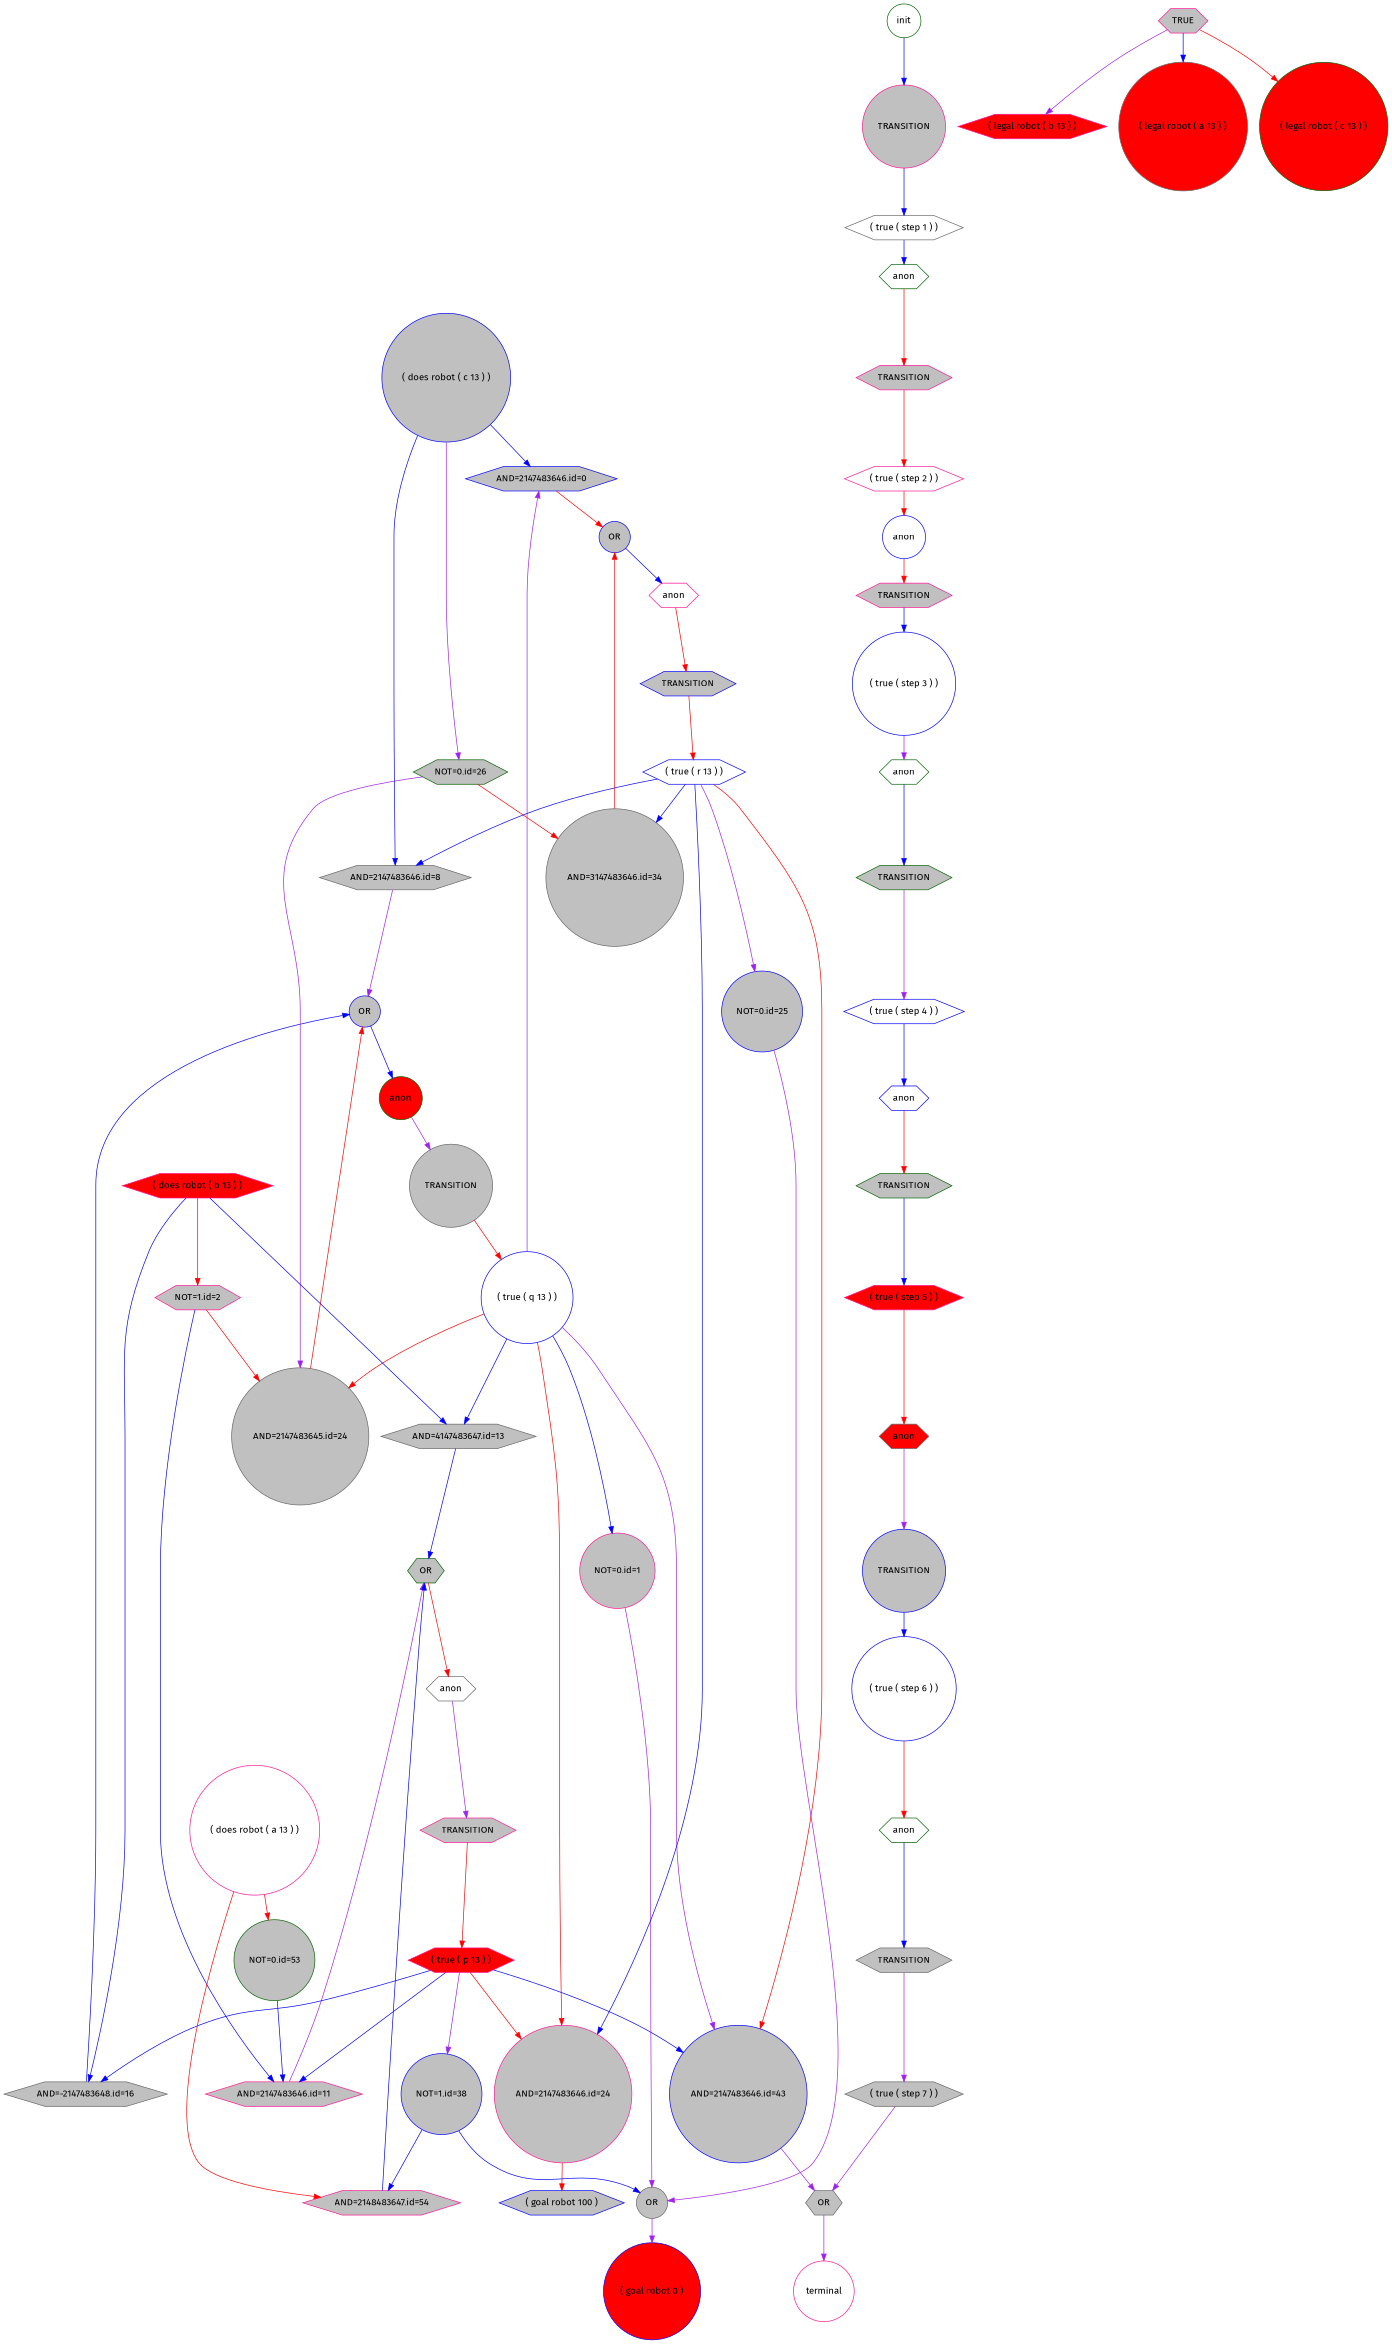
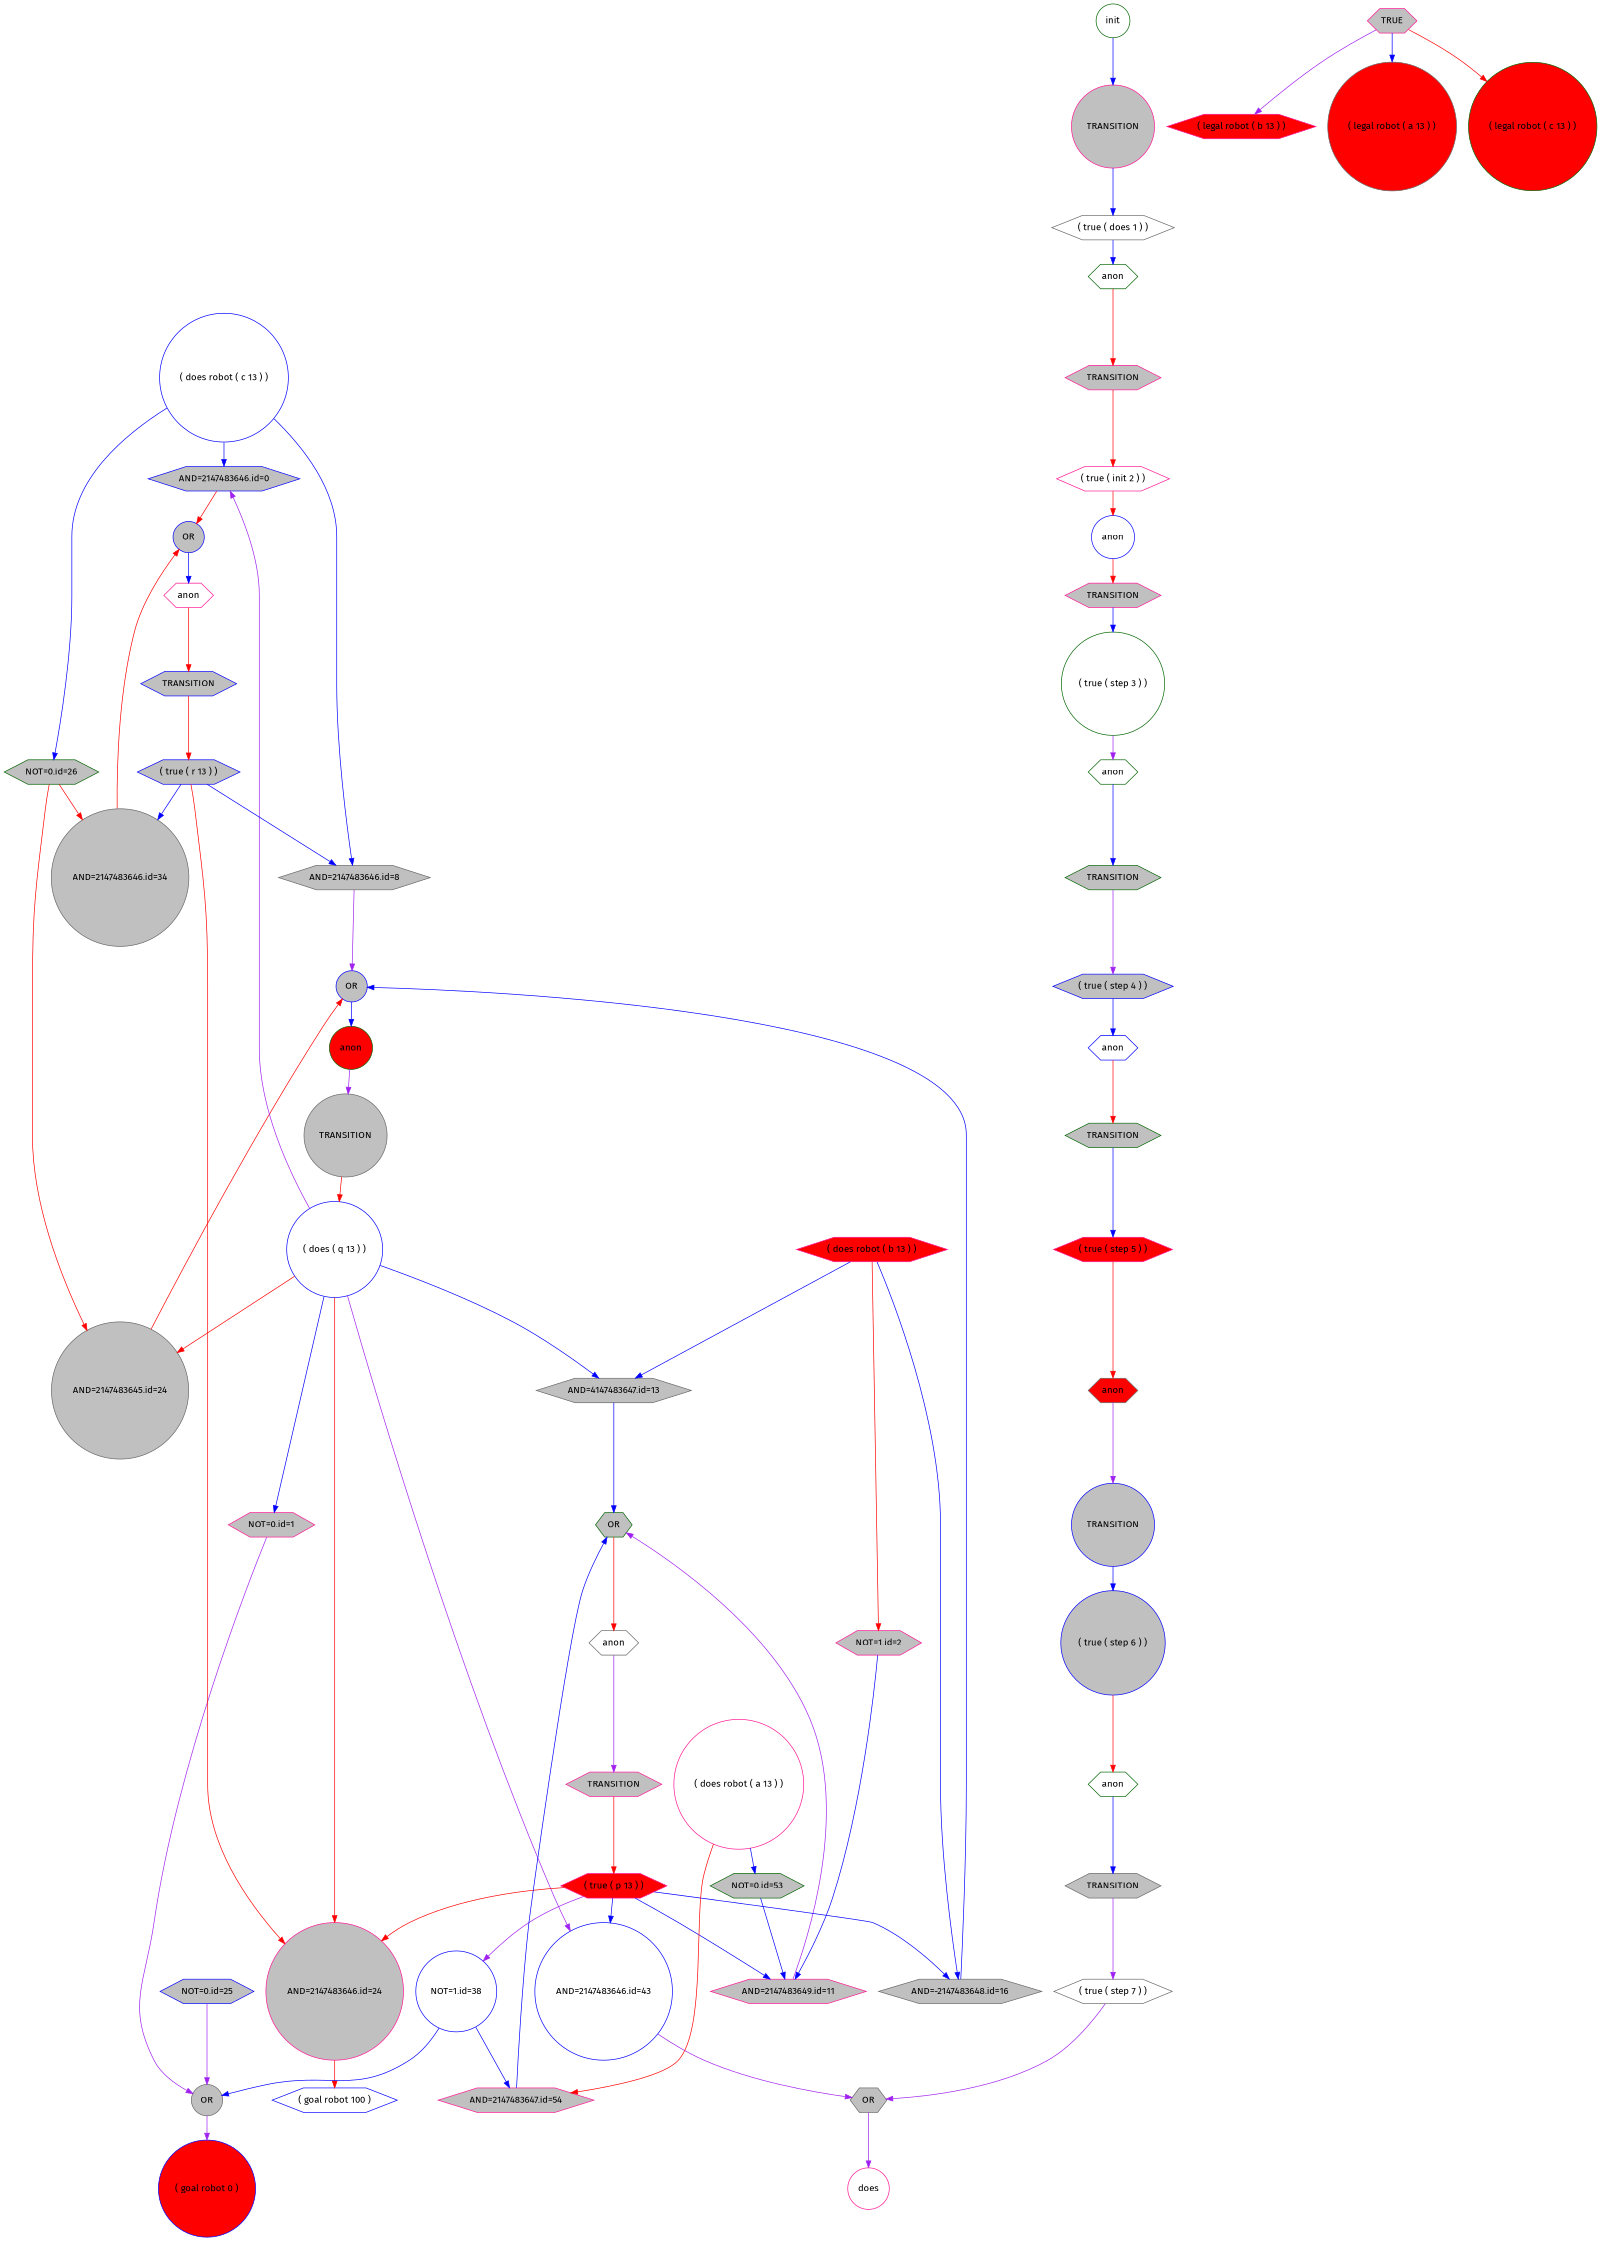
(904, 228) -> (1113, 228)
(446, 378) -> (224, 378)
(904, 479) -> (1113, 479)
(446, 598) -> (72, 562)
(904, 684) -> (1113, 684)
(694, 772) -> (189, 772)
(732, 873) -> none
(615, 878) -> (120, 878)
(300, 1006) -> (32, 1058)
(762, 1011) -> (207, 1991)
(904, 1011) -> (1113, 986)
(527, 1298) -> (335, 1250)
(231, 1343) -> none
(822, 1389) -> none
(702, 1415) -> (208, 1371)
(617, 1571) -> (272, 1525)
(904, 1689) -> (1113, 1643)
(266, 1904) -> (752, 1857)
(274, 1960) -> (757, 1886)
(284, 2094) -> (788, 1991)
(442, 2094) -> (456, 1991)
(738, 2094) -> (604, 1991)
(904, 2094) -> (1113, 1991)
(382, 2203) -> (516, 2100)
(562, 2203) -> (335, 2100)
(824, 2291) -> (869, 2189)
